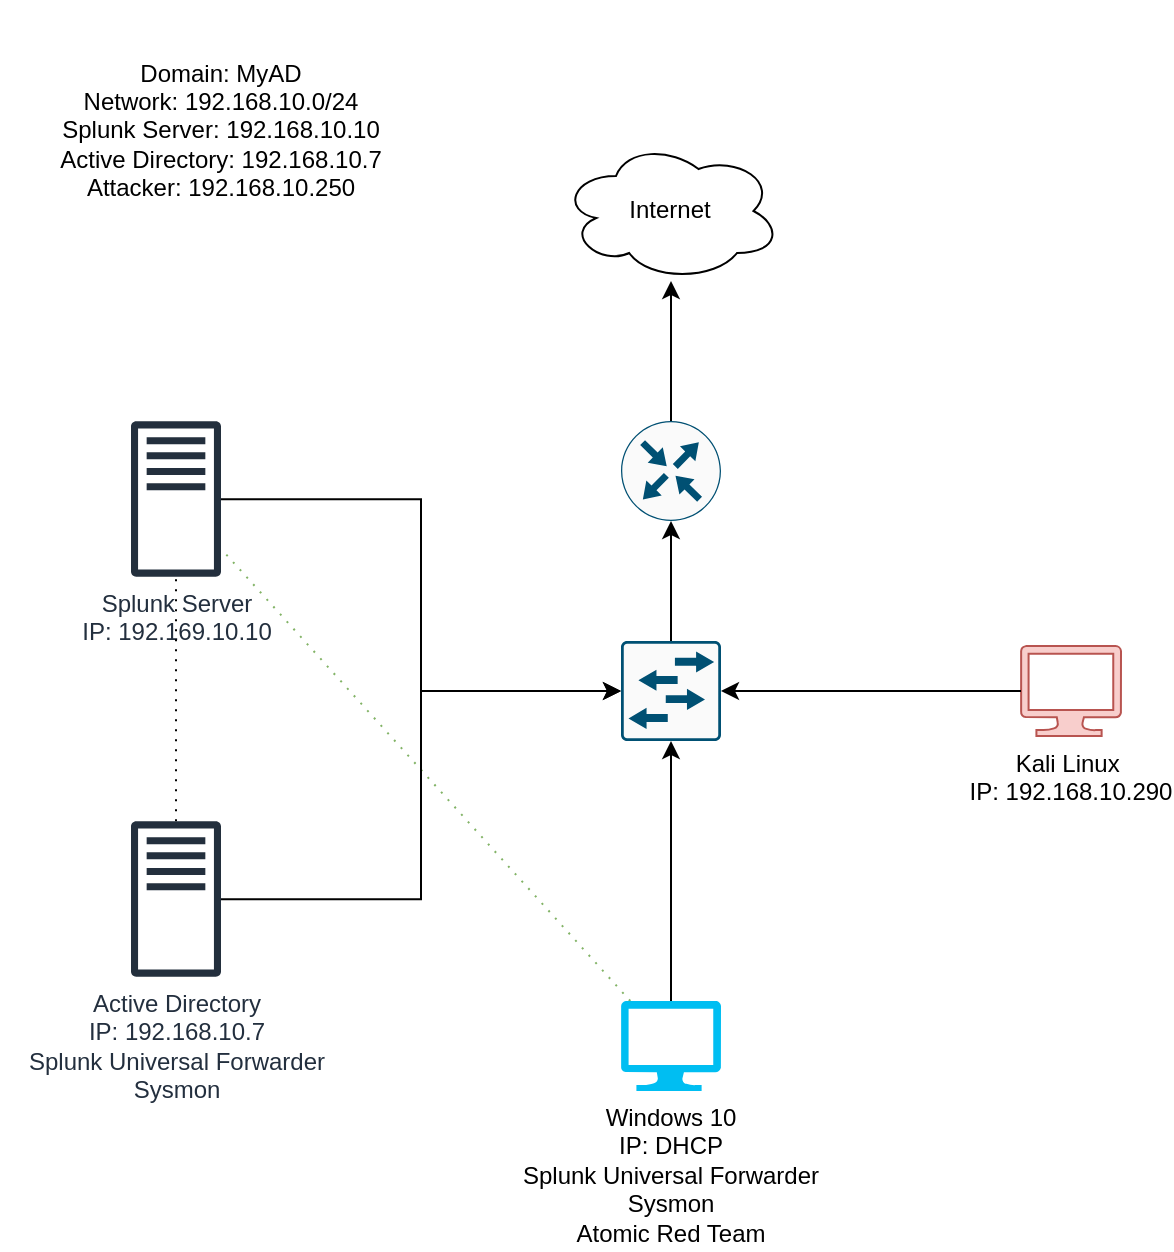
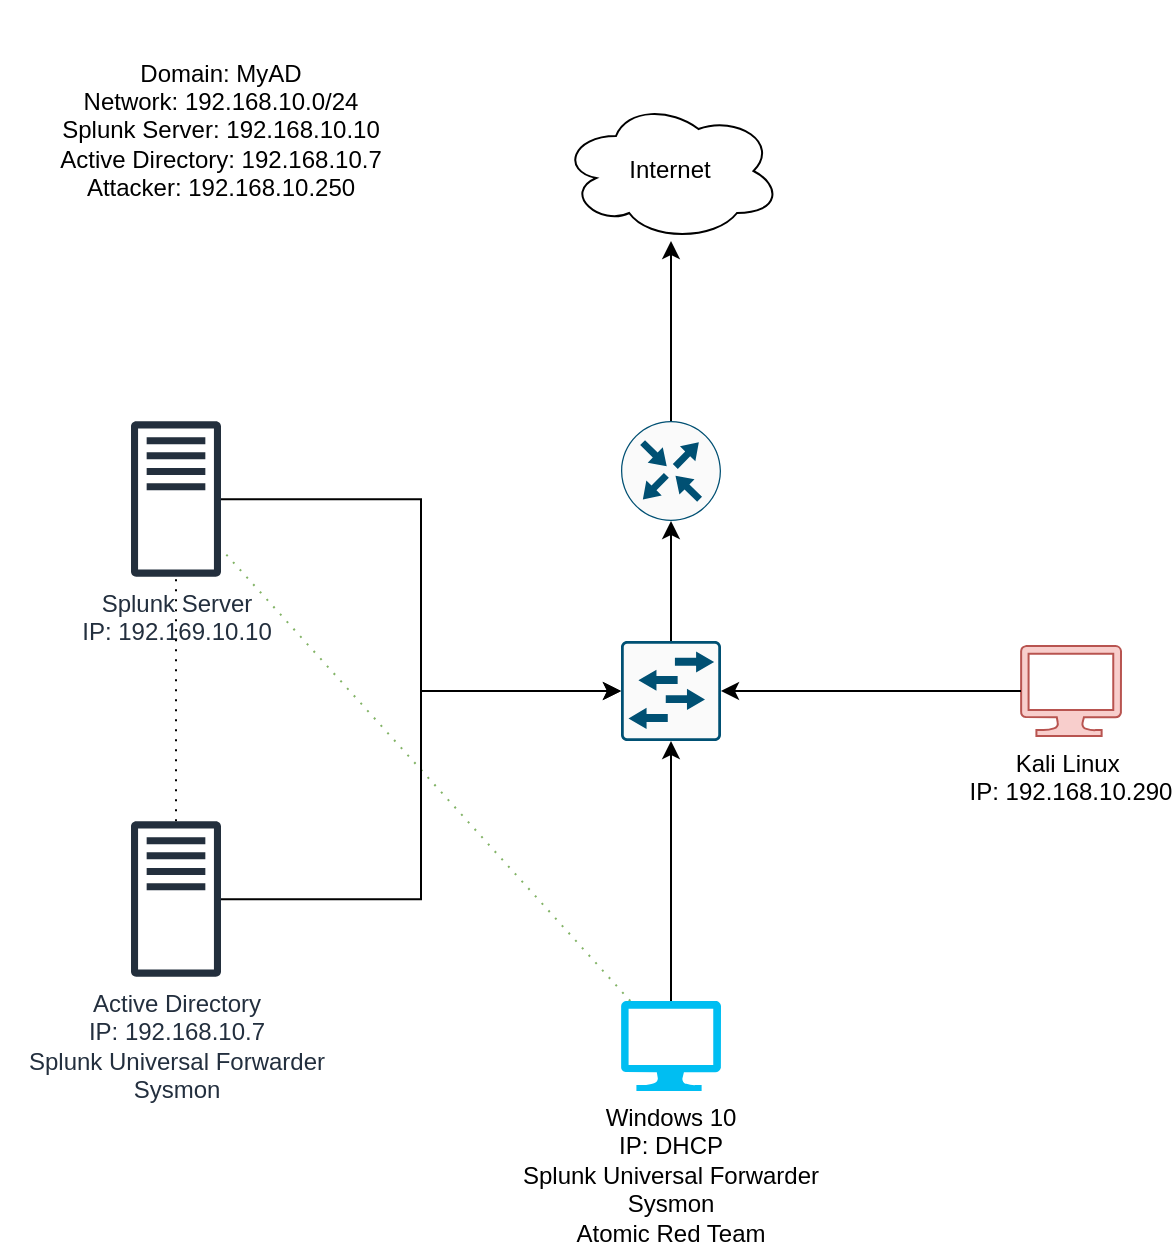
(671, 211) -> (671, 171)
